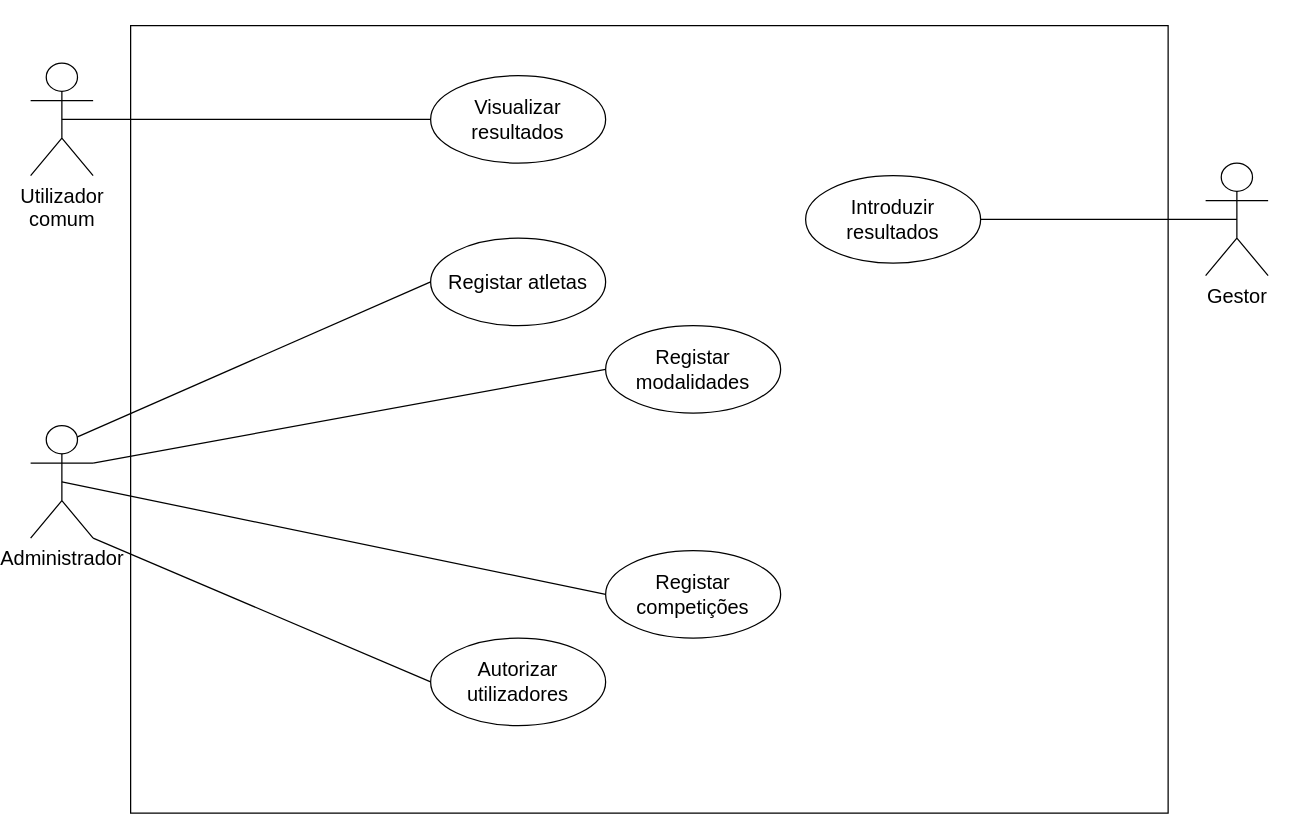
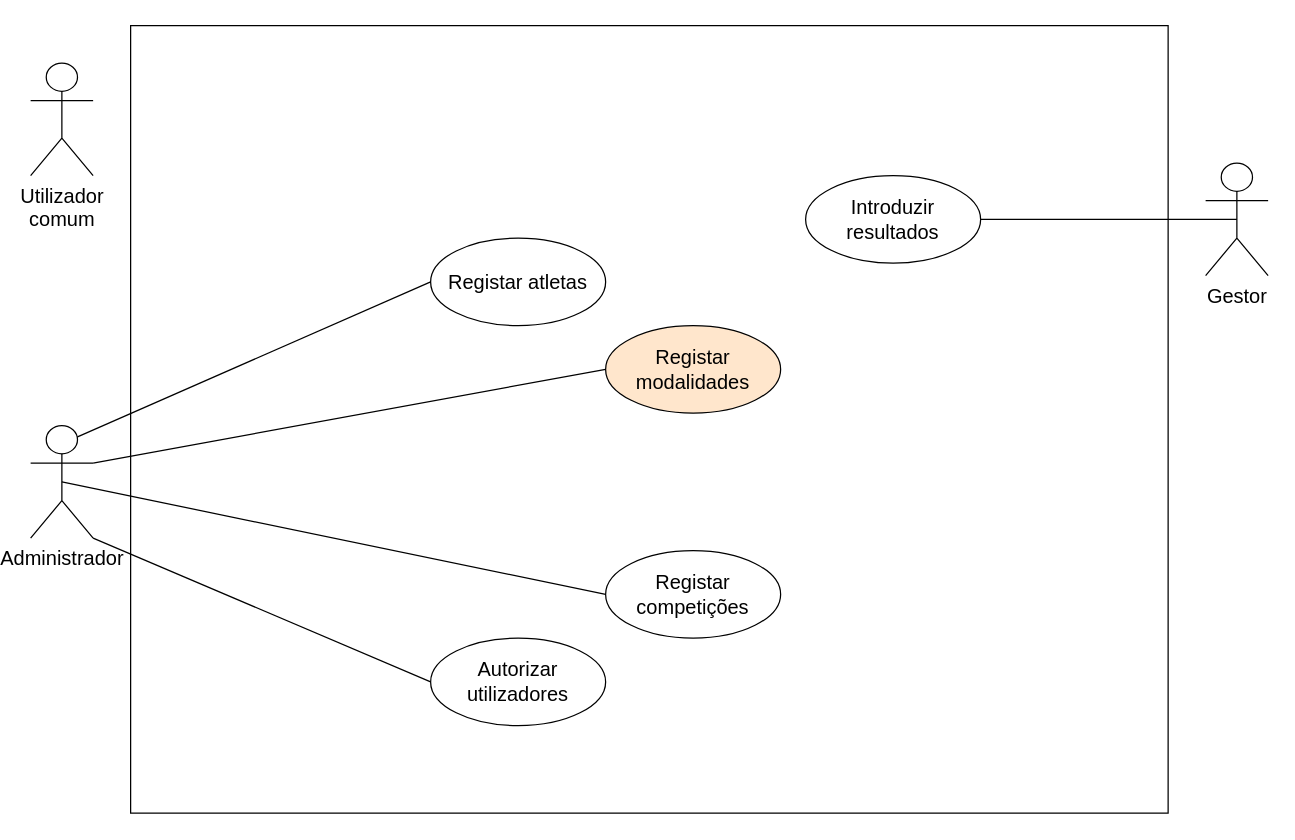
(247, 119) -> none
(518, 119) -> none
(693, 369) -> (693, 369)
